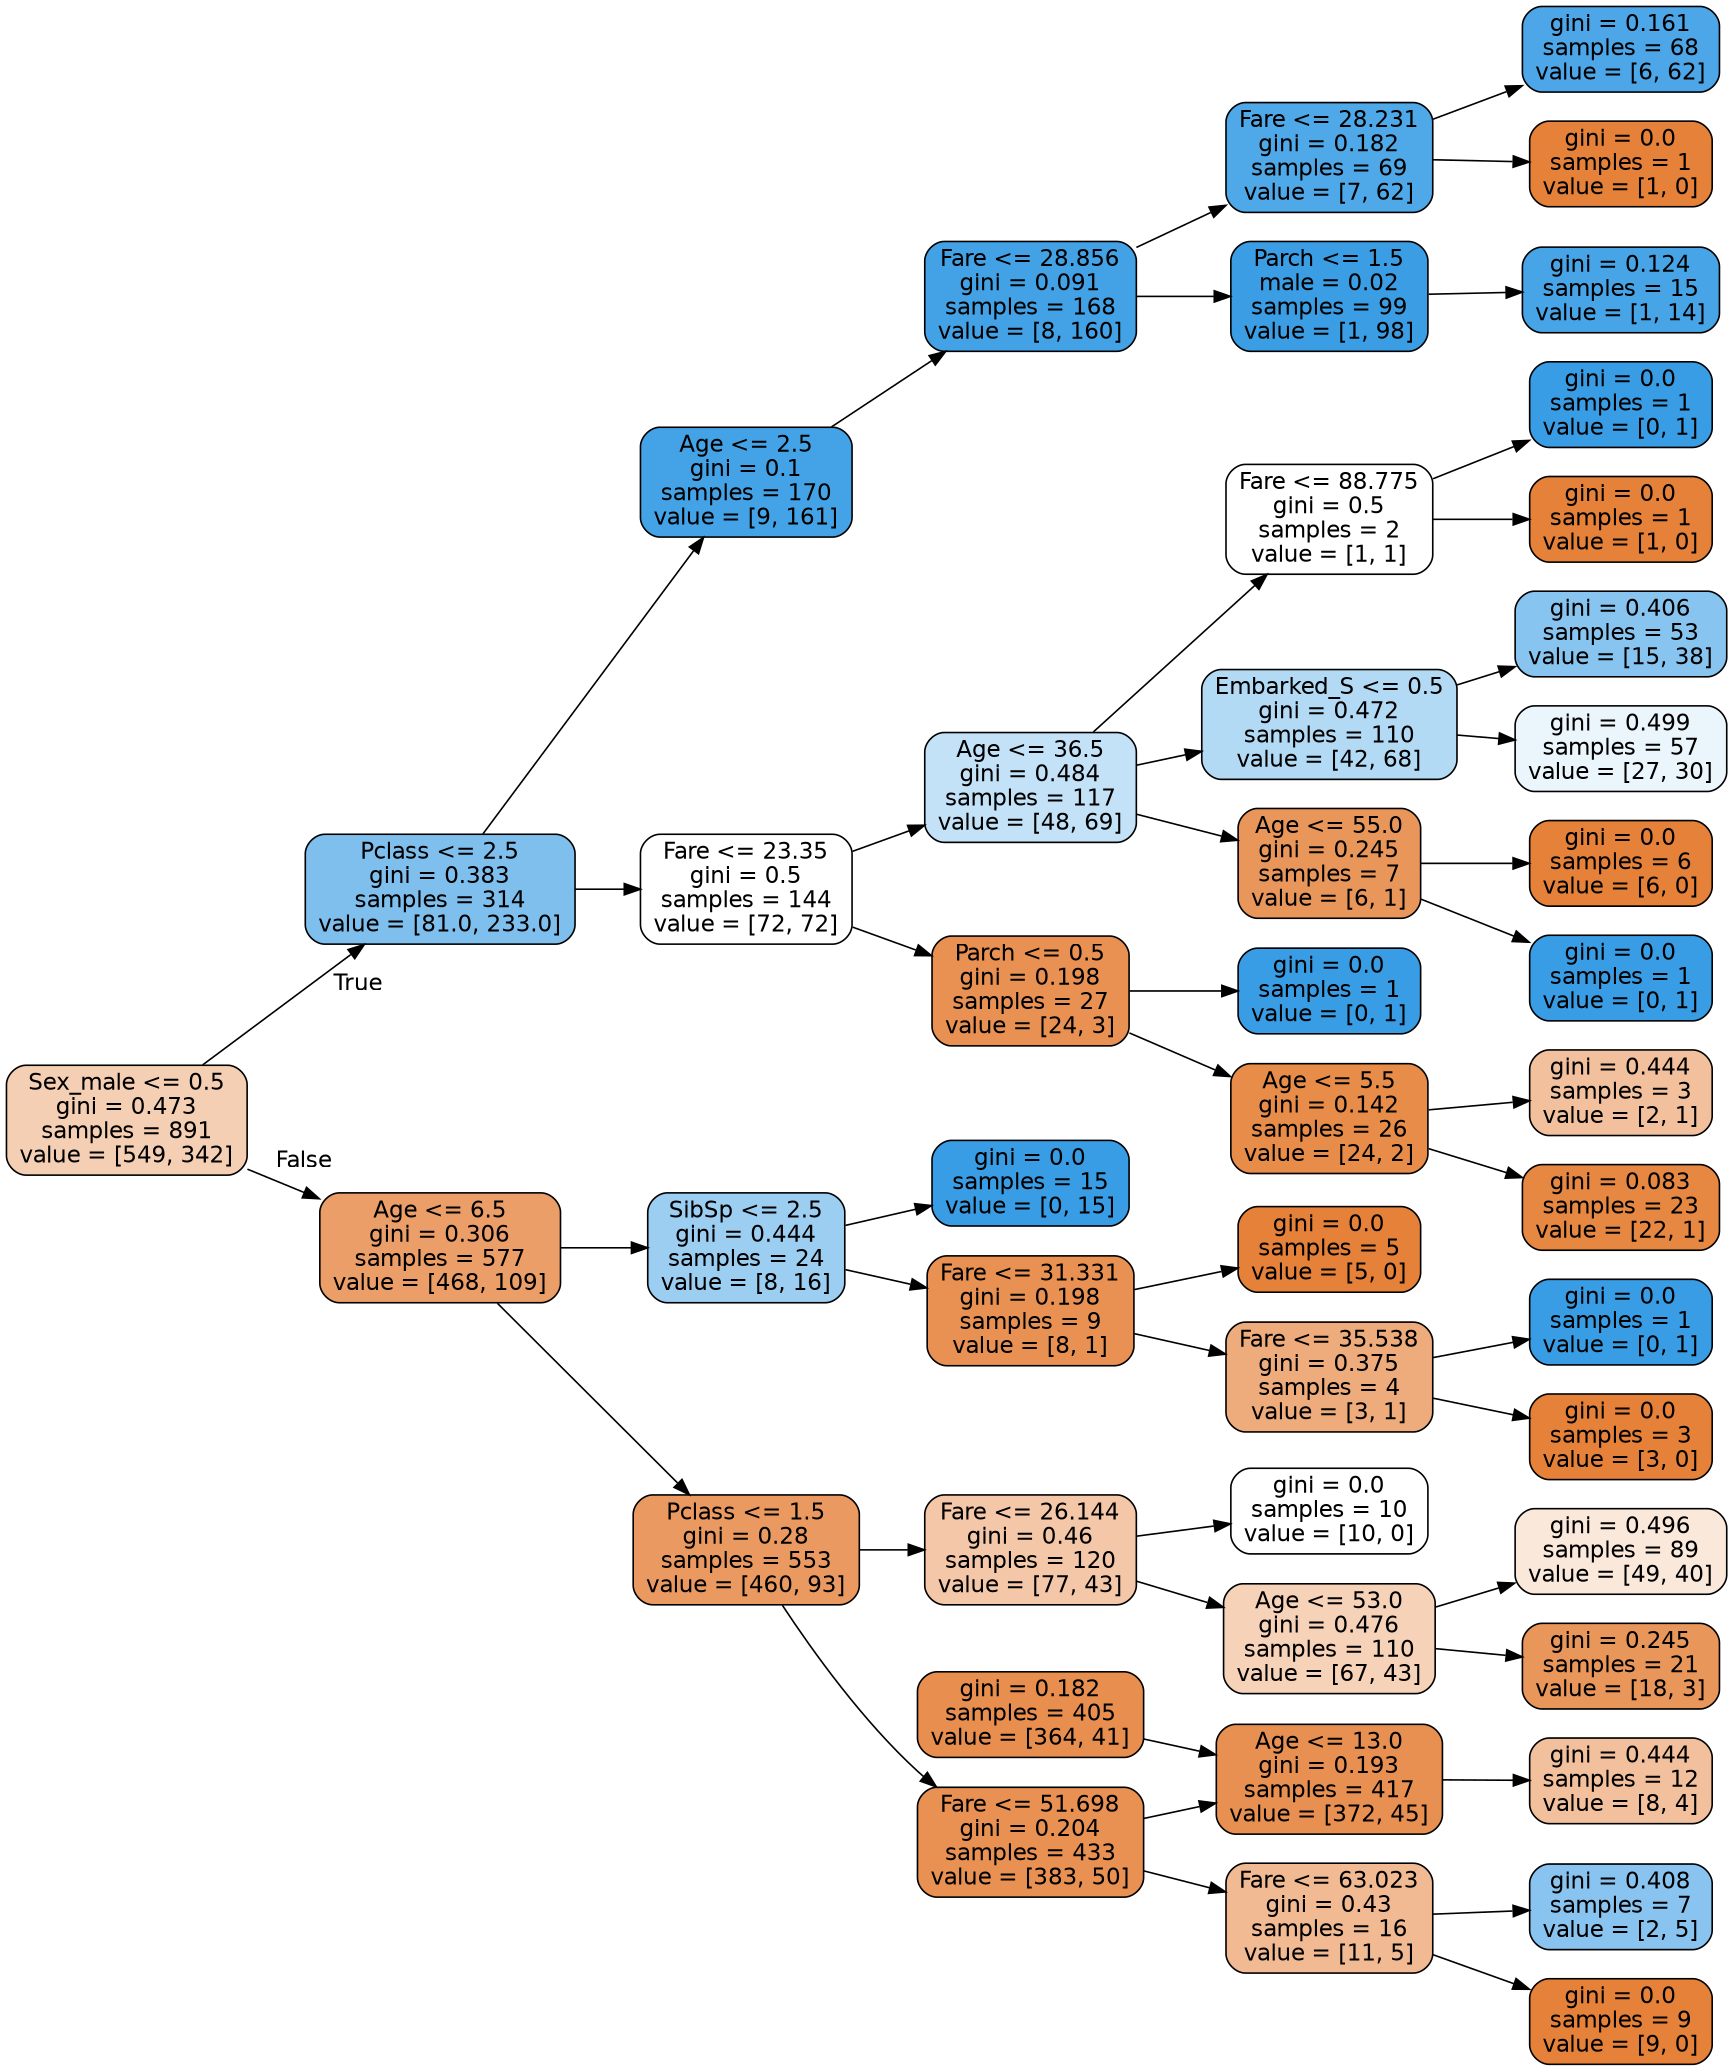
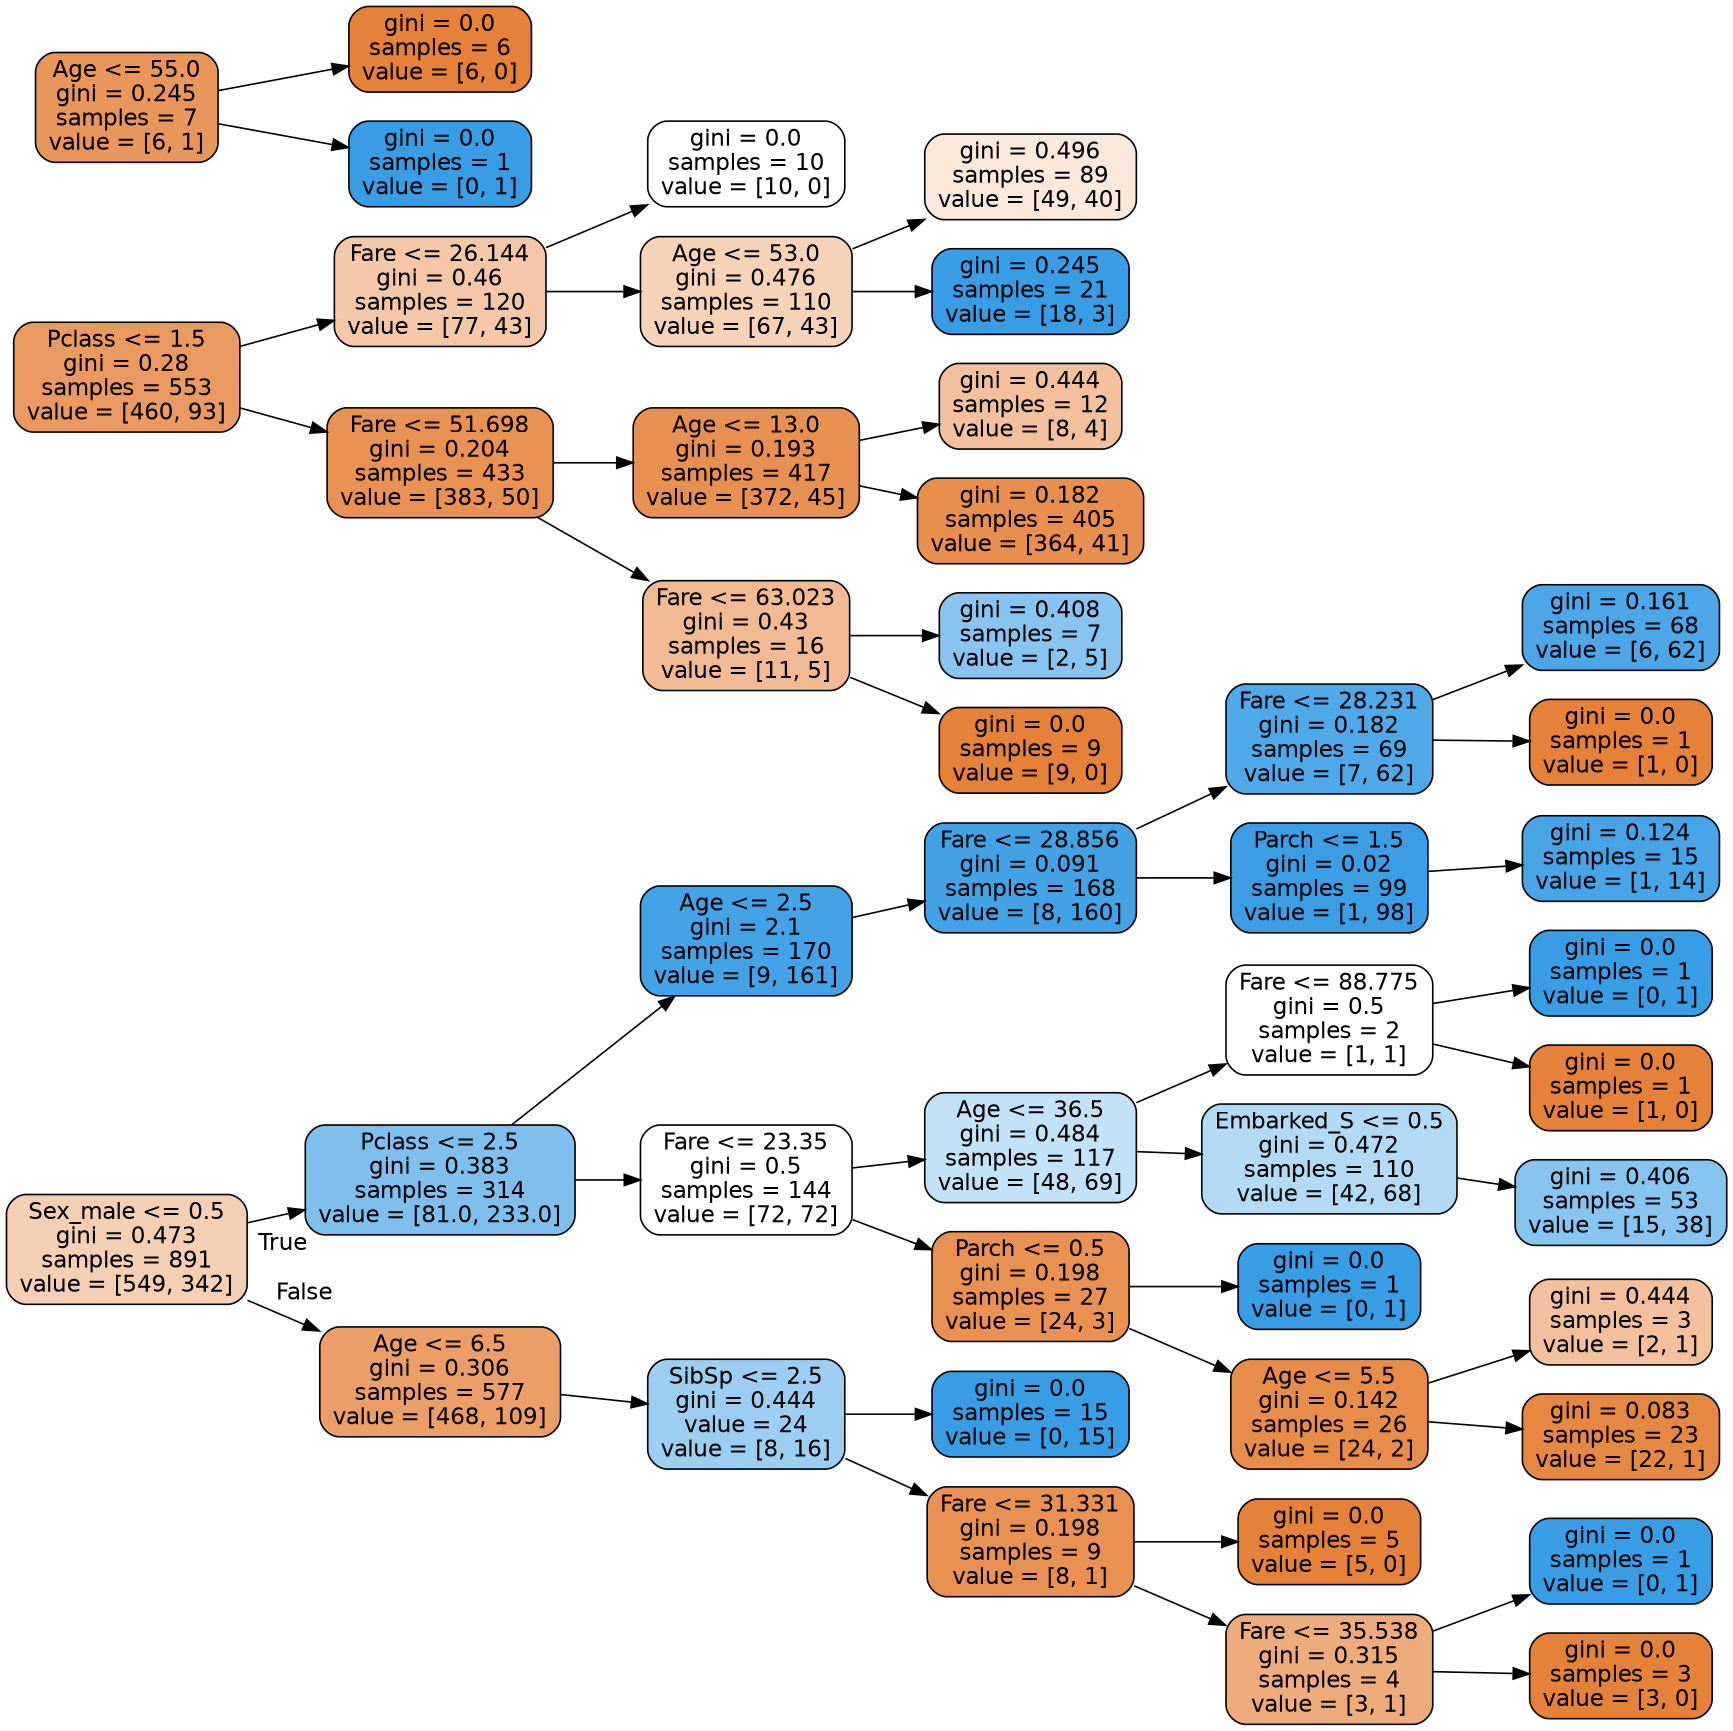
(1329, 296) -> (1329, 878)
(746, 482) -> (746, 941)
(1621, 749) -> none
(1179, 825) -> none
(746, 1248) -> (746, 1414)
(1329, 1377) -> (1329, 1669)
(587, 1393) -> none
(1621, 1666) -> (1031, 292)
(1172, 1745) -> (880, 490)
